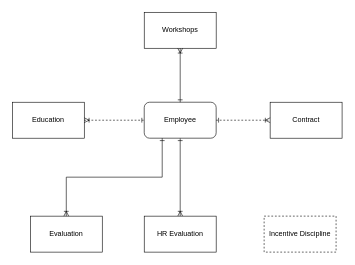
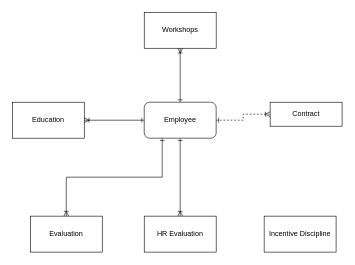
(113, 120) -> (113, 120)
(306, 120) -> (306, 114)
(300, 234) -> (300, 234)
